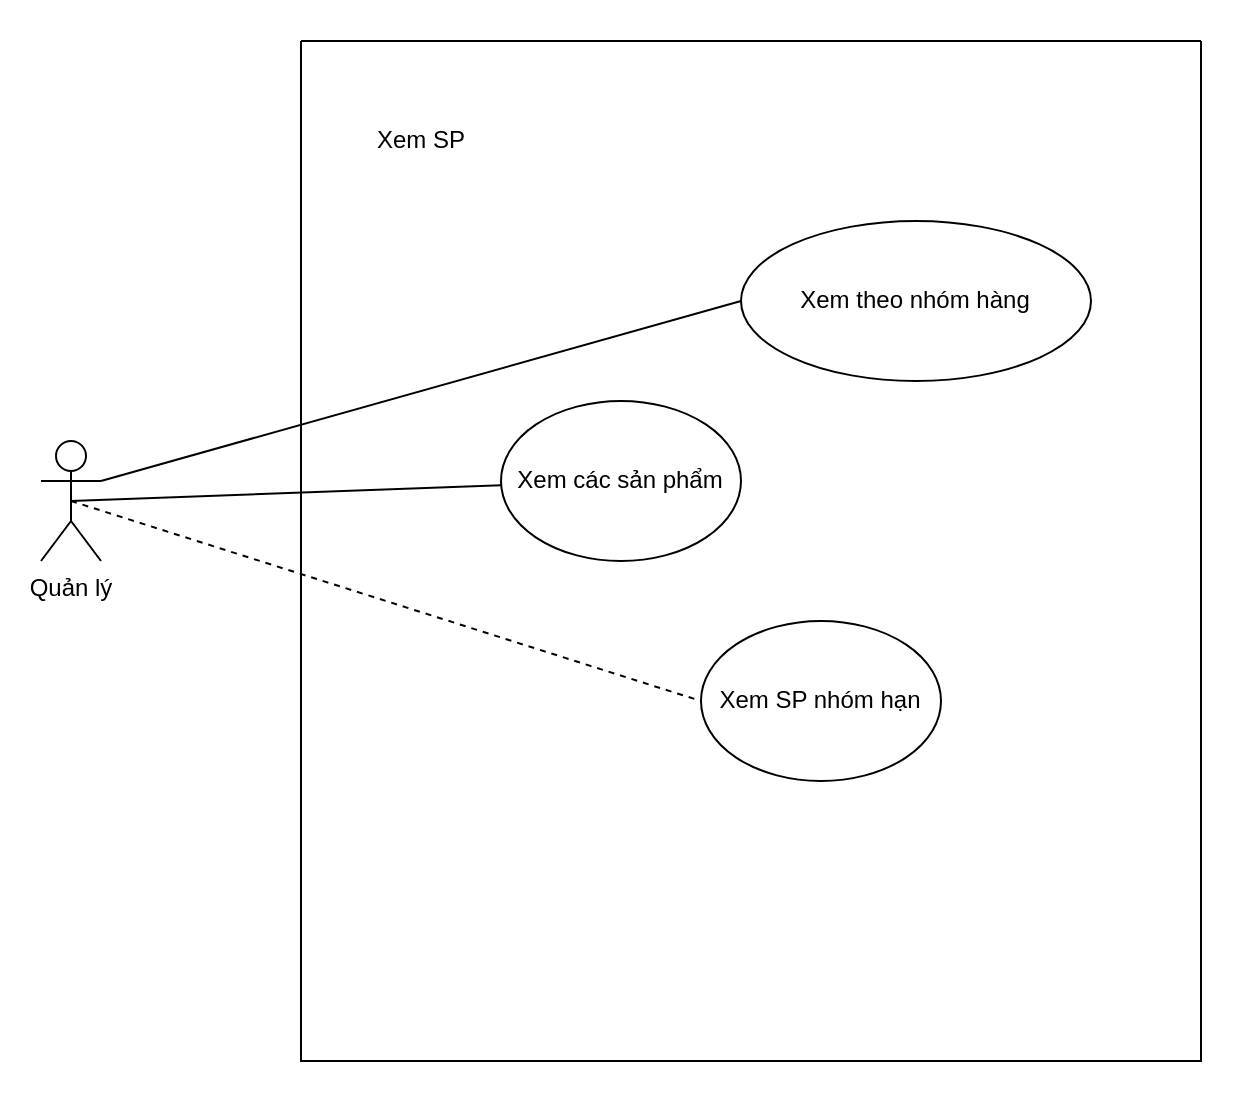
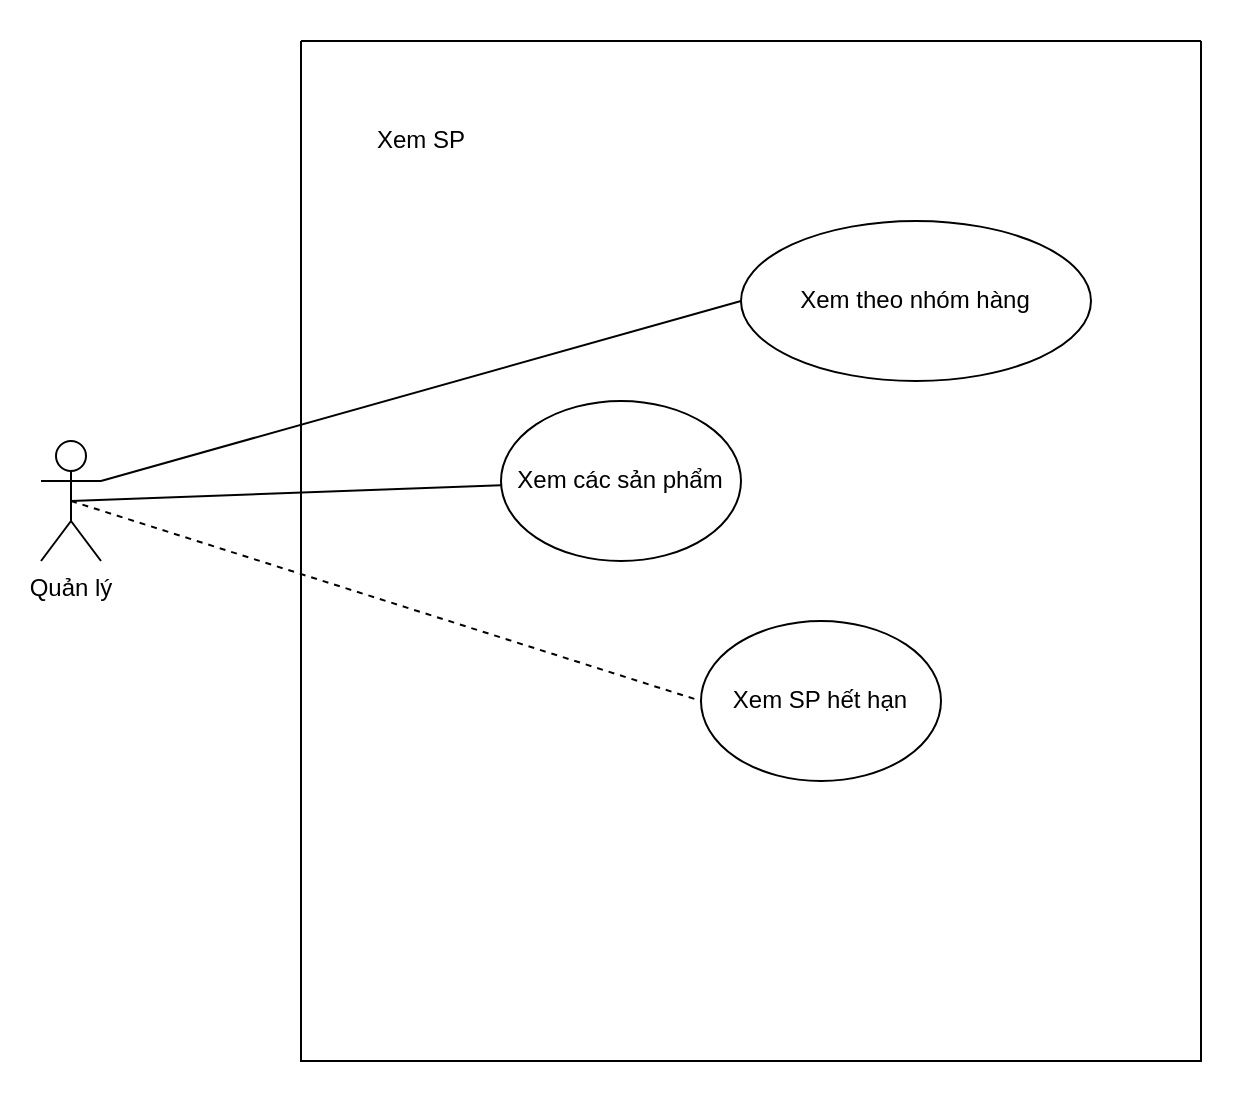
(821, 701) -> (821, 701)
